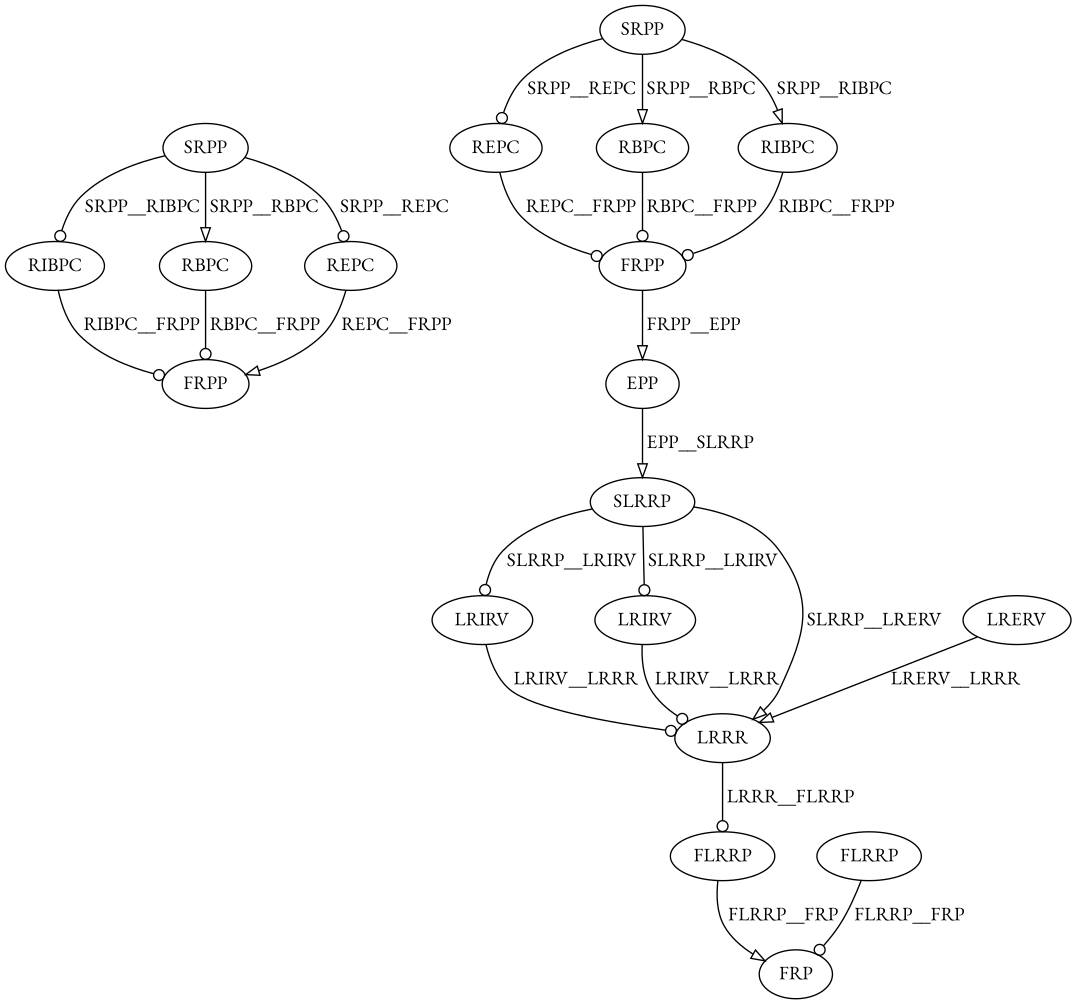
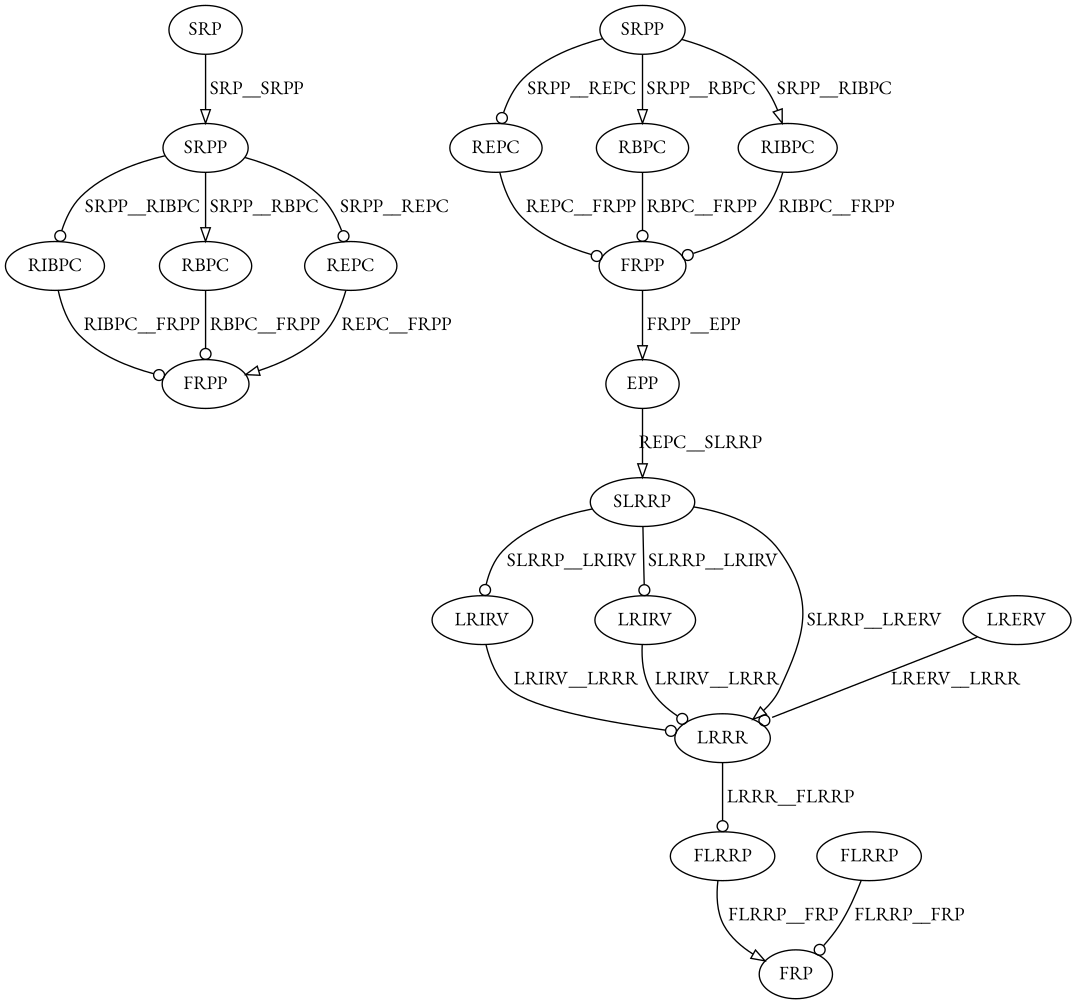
none -> (206, 30)
(698, 443) -> (698, 443)
(875, 677) -> (875, 677)
